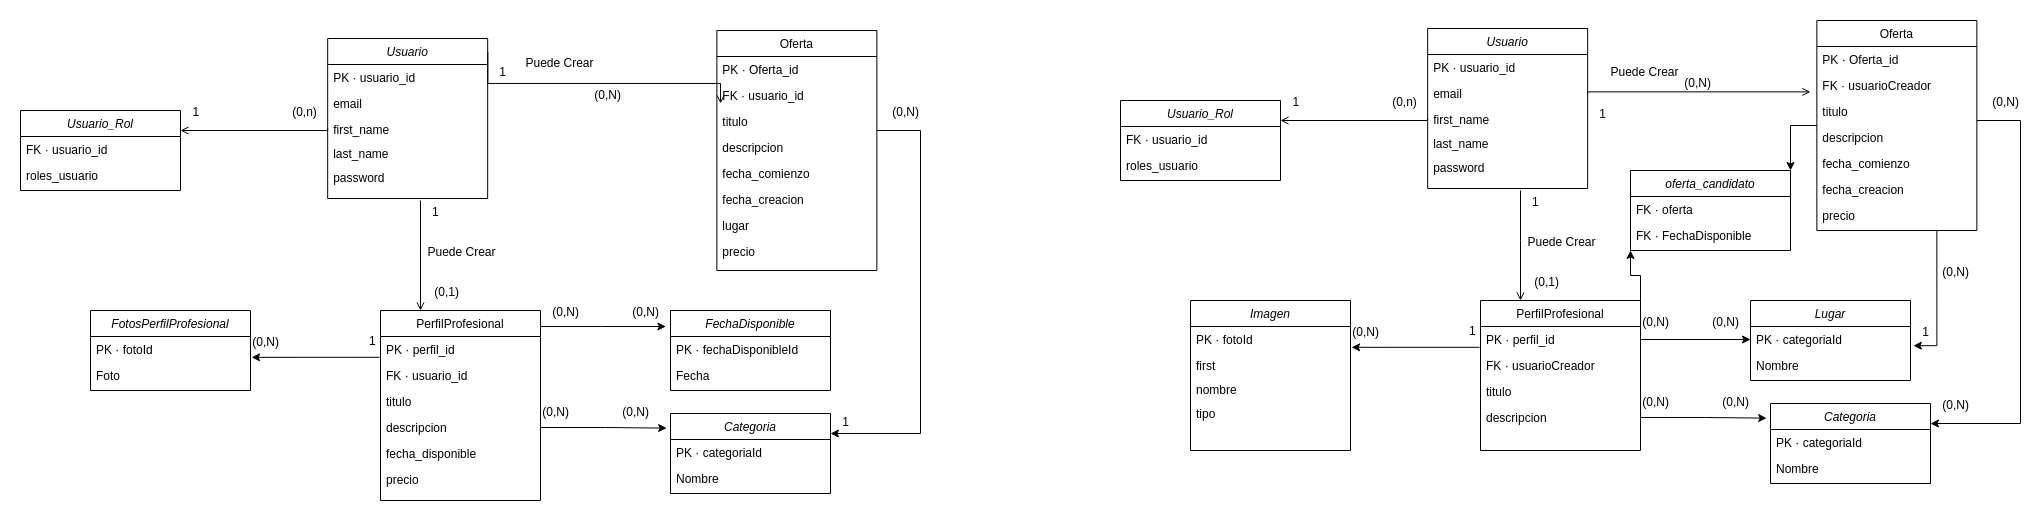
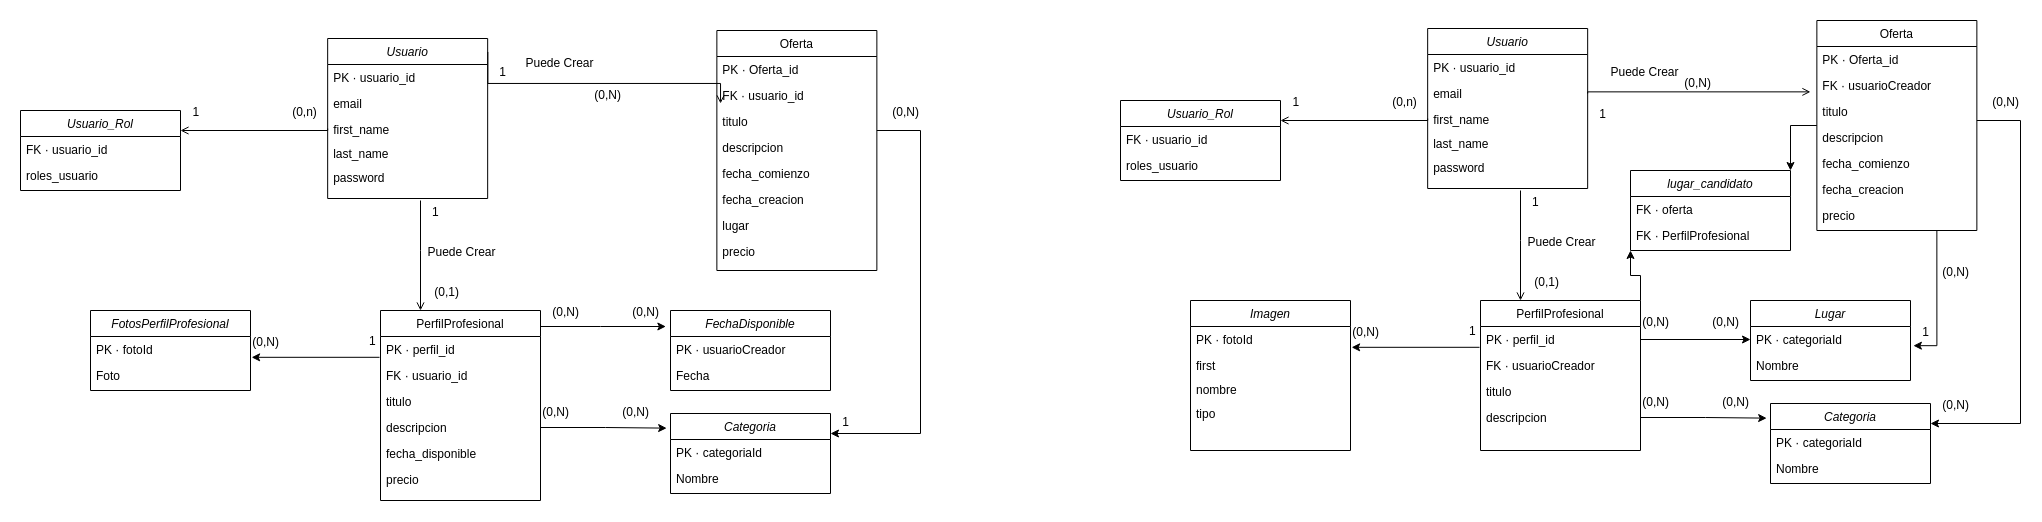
(1710, 184) -> (1710, 184)
(1695, 236) -> (1701, 236)
(742, 350) -> (735, 350)
